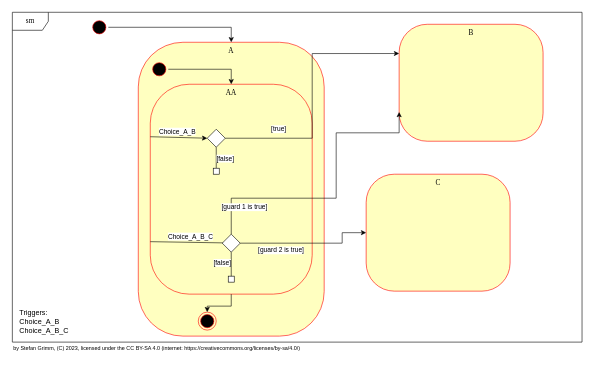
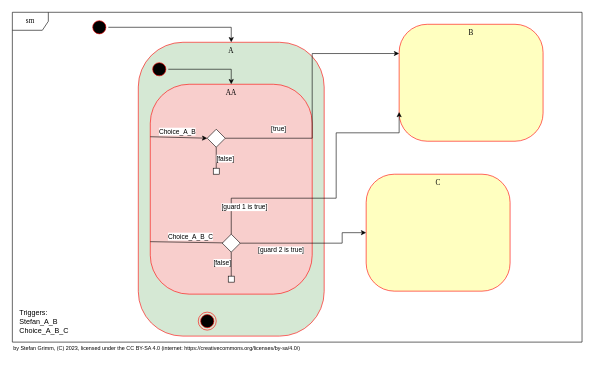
(231, 51) -> (231, 51)
(231, 189) -> (231, 189)
(208, 306) -> none
(43, 322) -> (43, 322)
